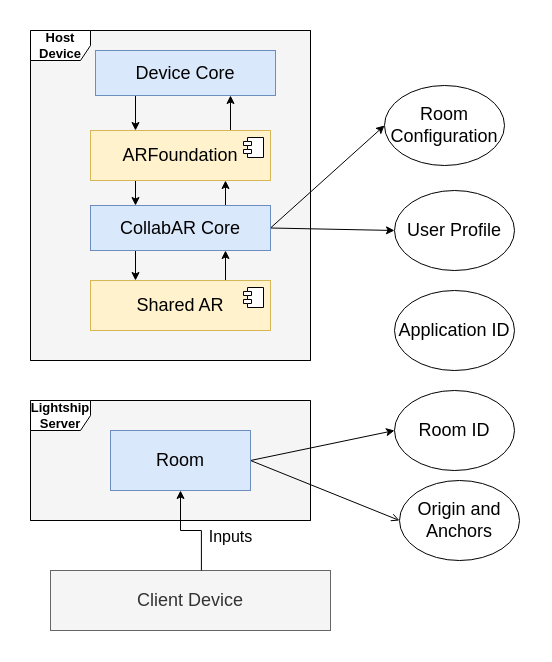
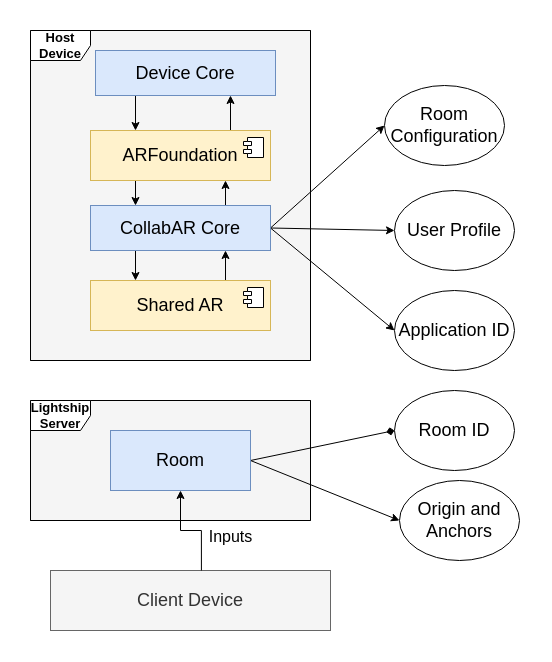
none -> (331, 278)
(386, 432) -> (386, 432)
(394, 518) -> (392, 517)
